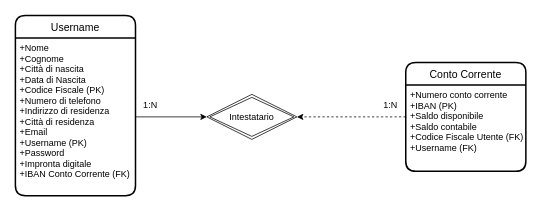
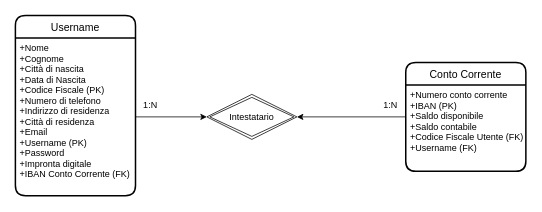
(353, 117) -> (353, 117)
